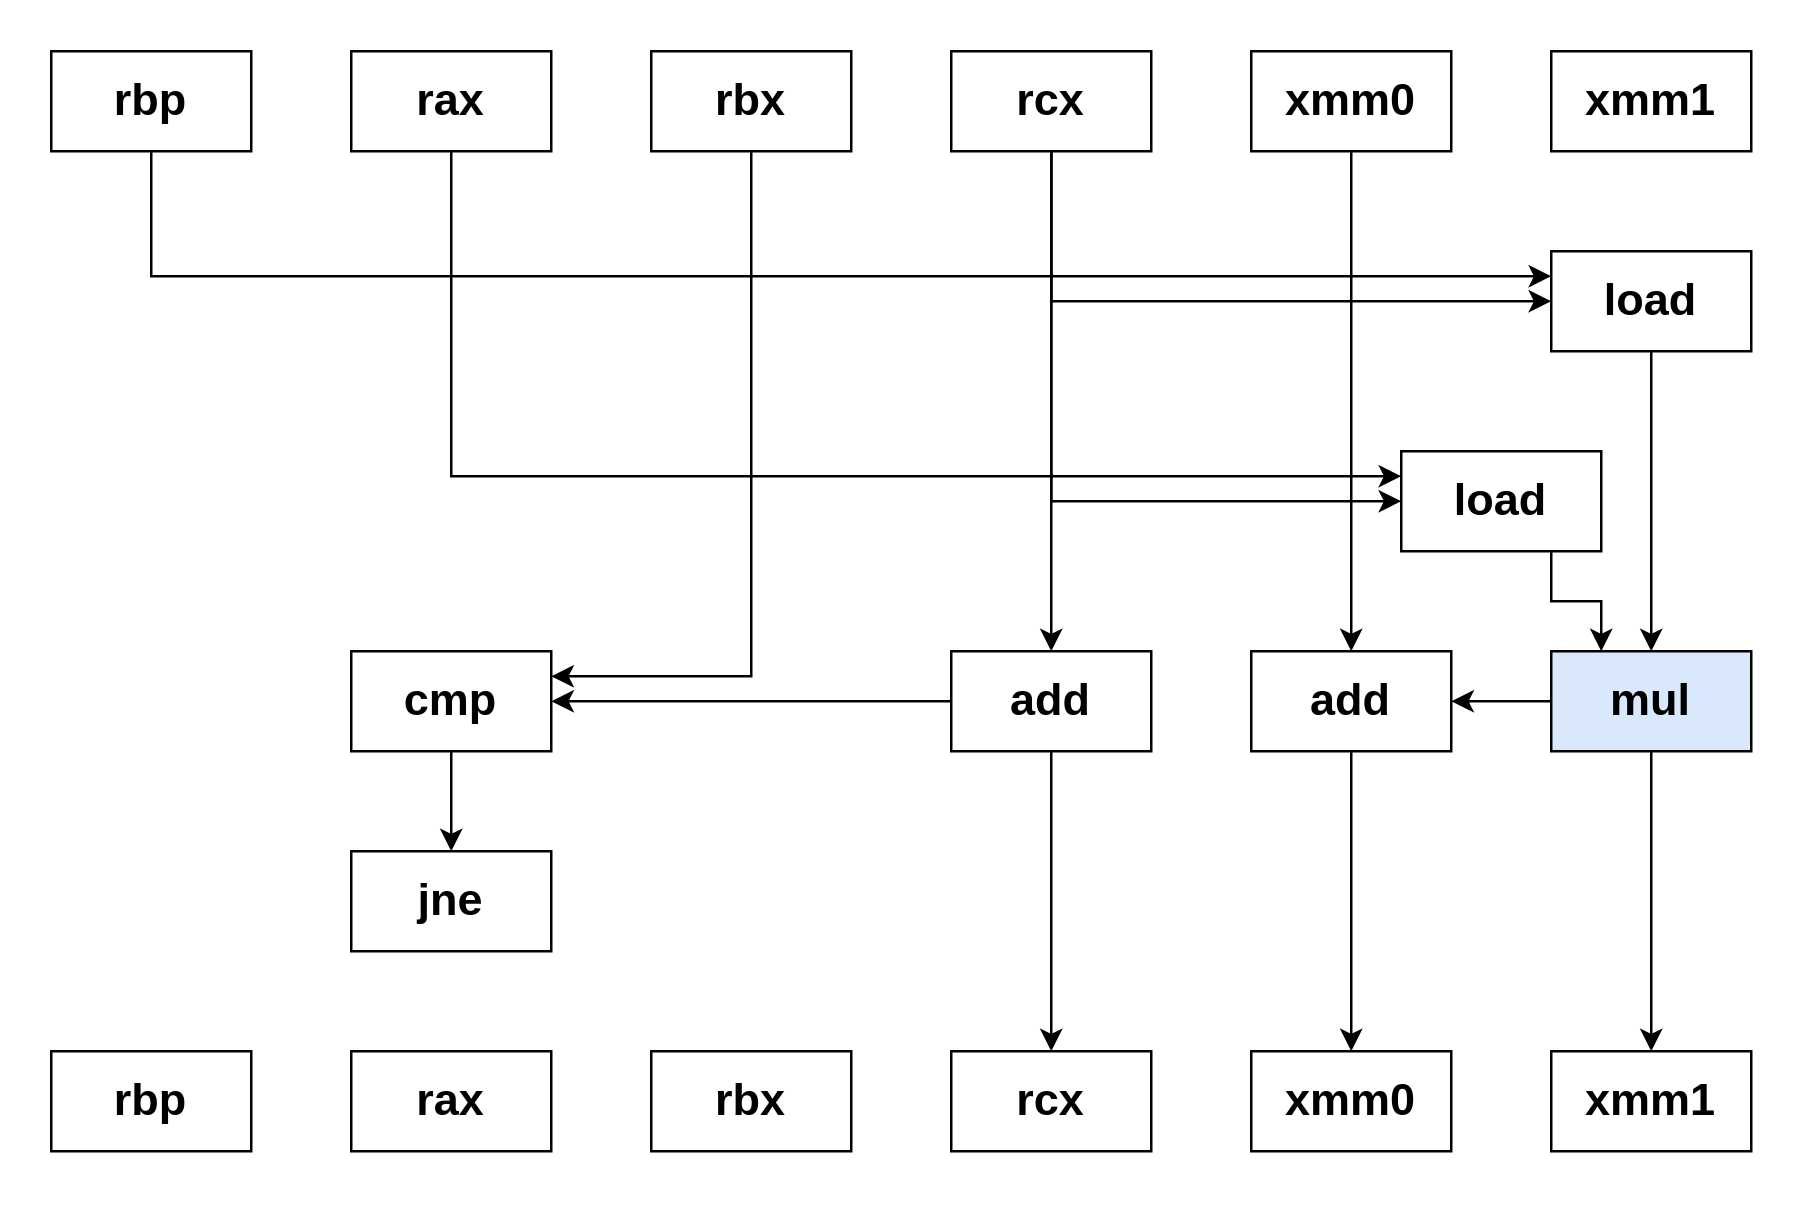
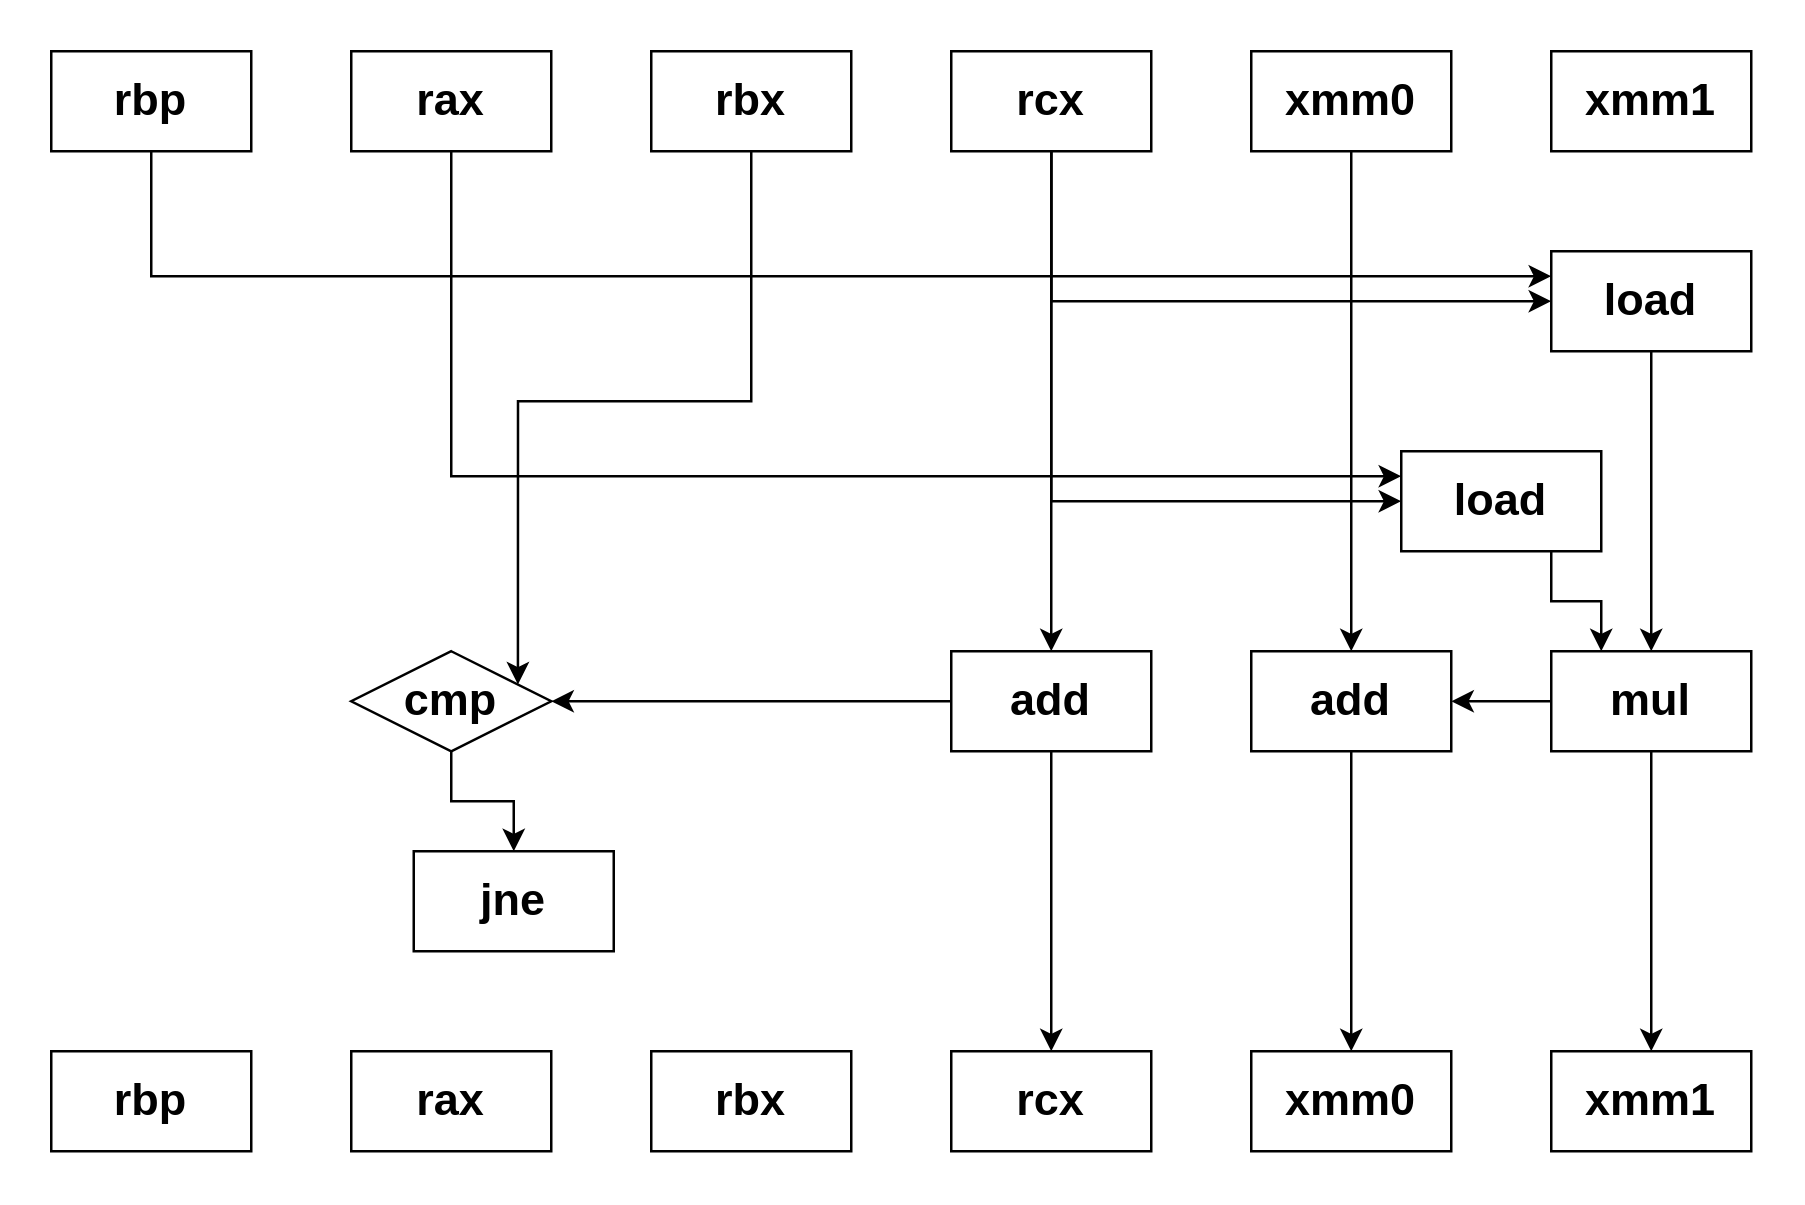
(451, 701) -> (451, 701)
(1651, 701) -> (1651, 701)
(451, 901) -> (514, 901)
